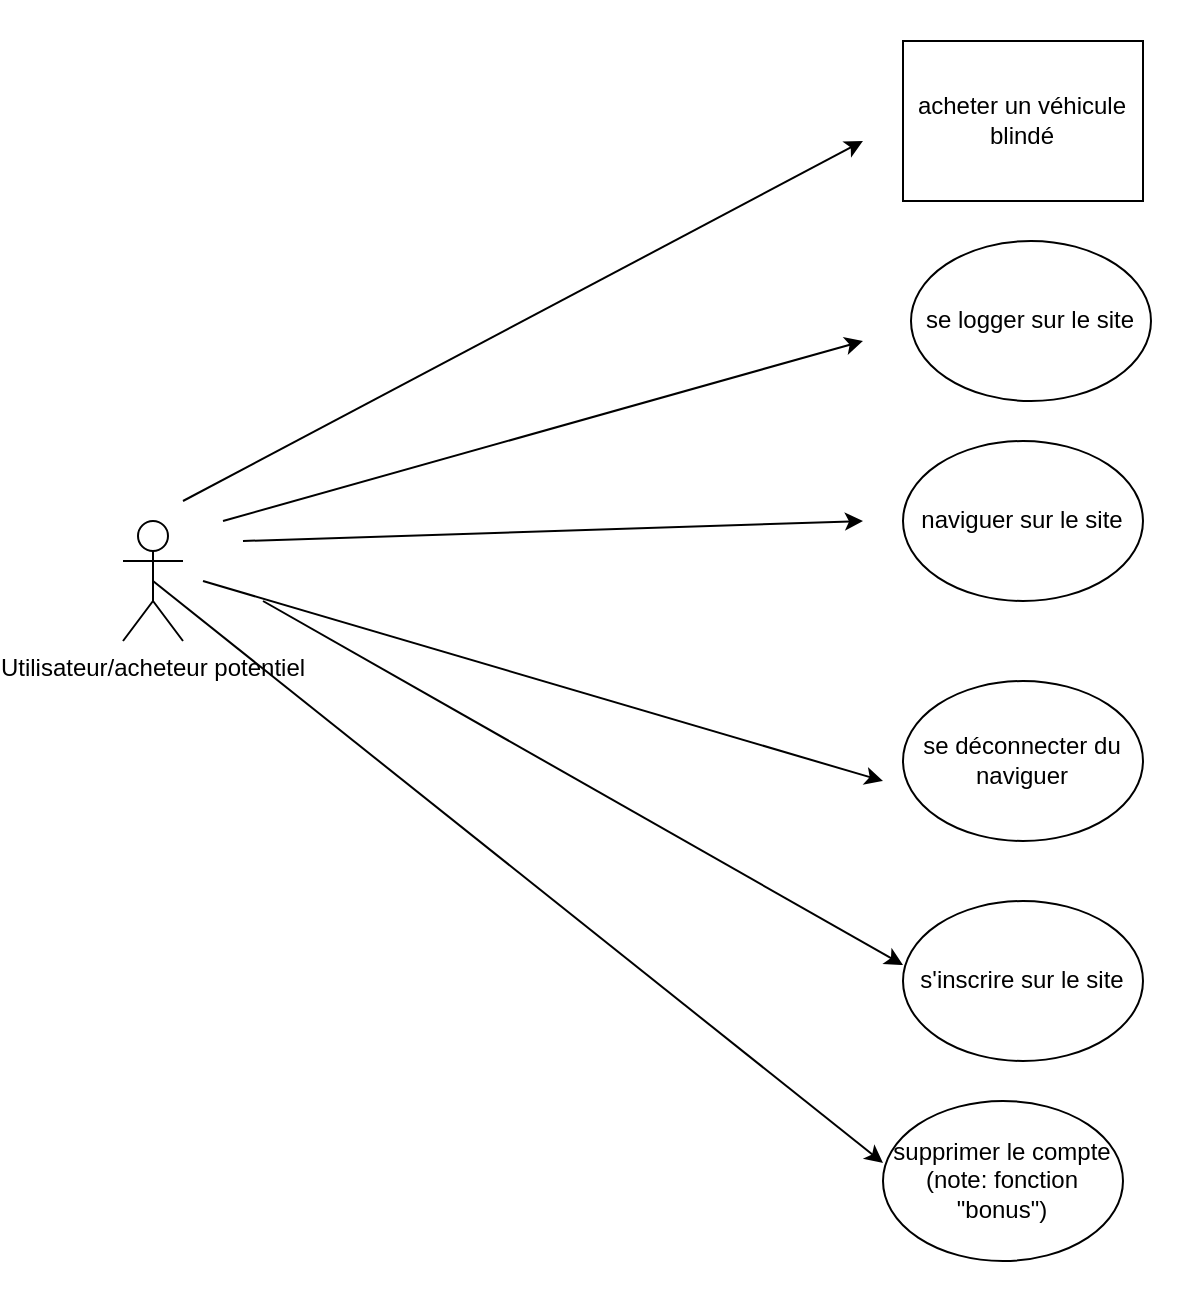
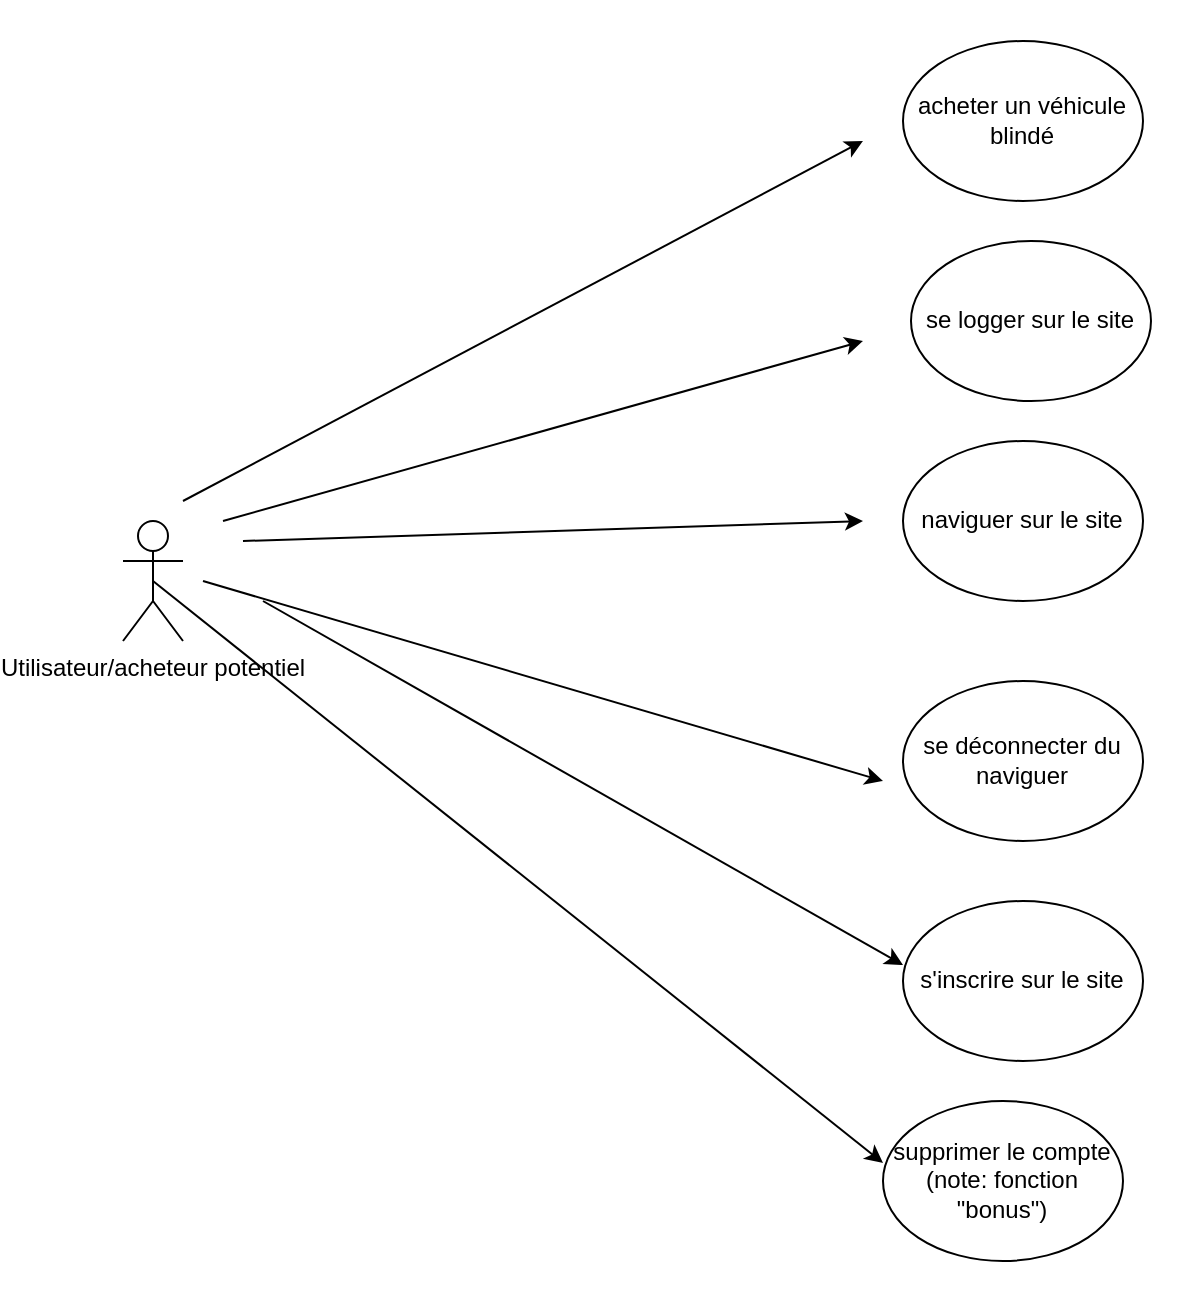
(1023, 121) -> (1023, 121)
